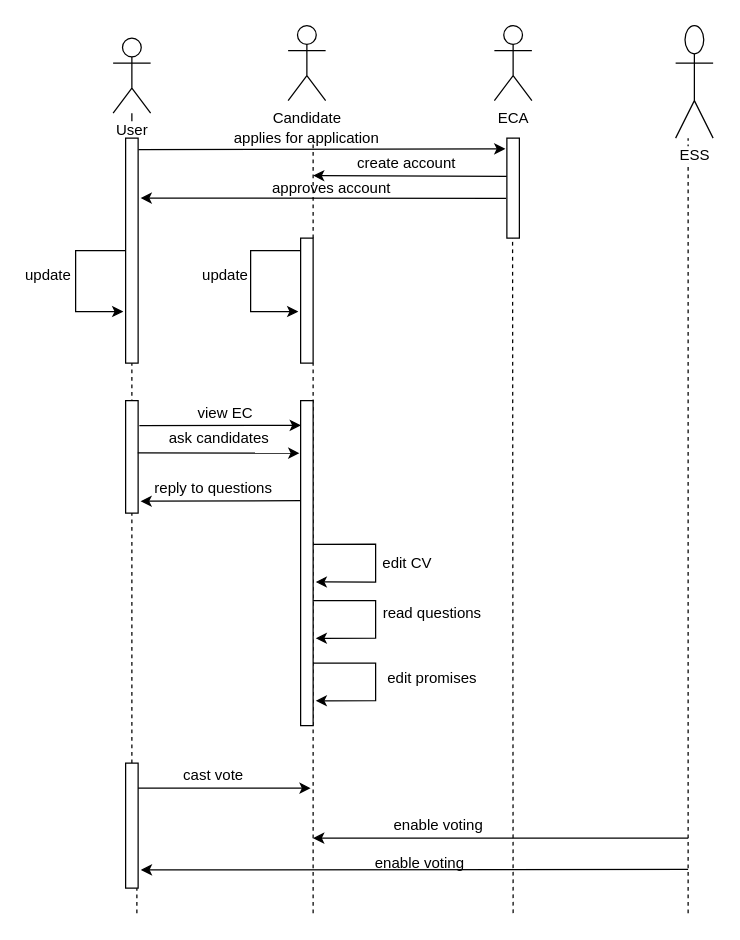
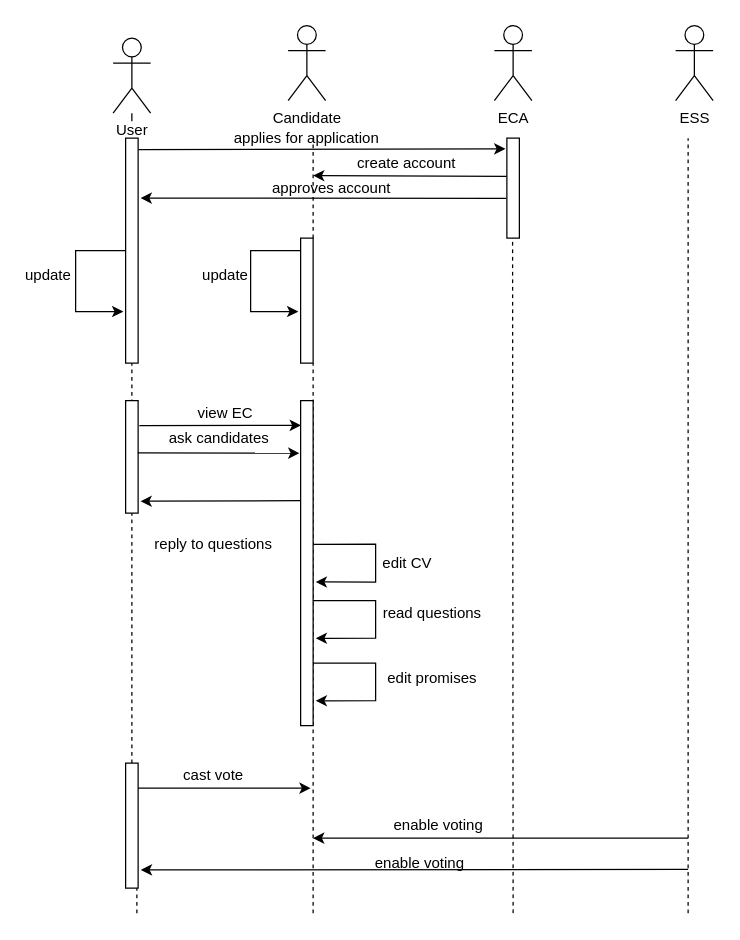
(694, 82) -> (694, 63)
(213, 488) -> (213, 544)
